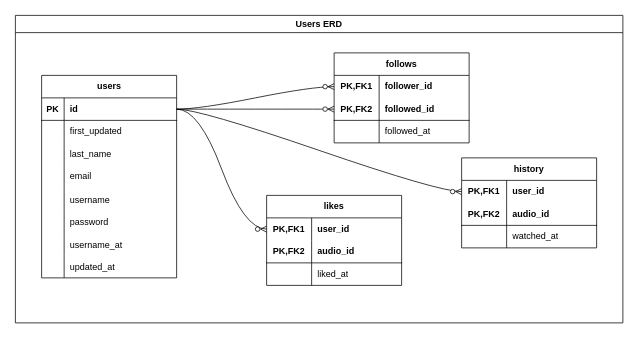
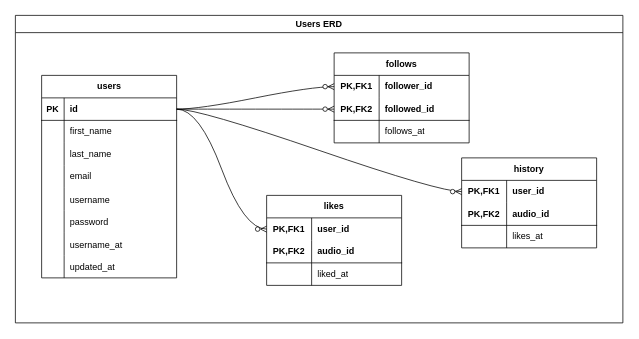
(102, 132) -> (94, 132)
(411, 132) -> (408, 132)
(538, 237) -> (530, 237)
